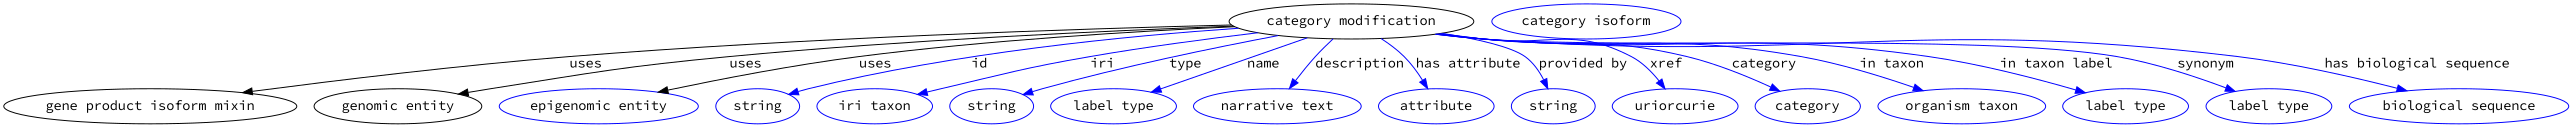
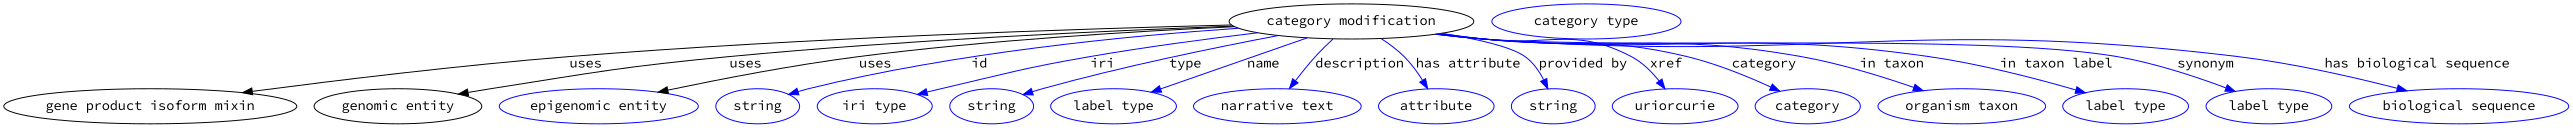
(1586, 21) -> (1586, 21)
(875, 106) -> (875, 106)
